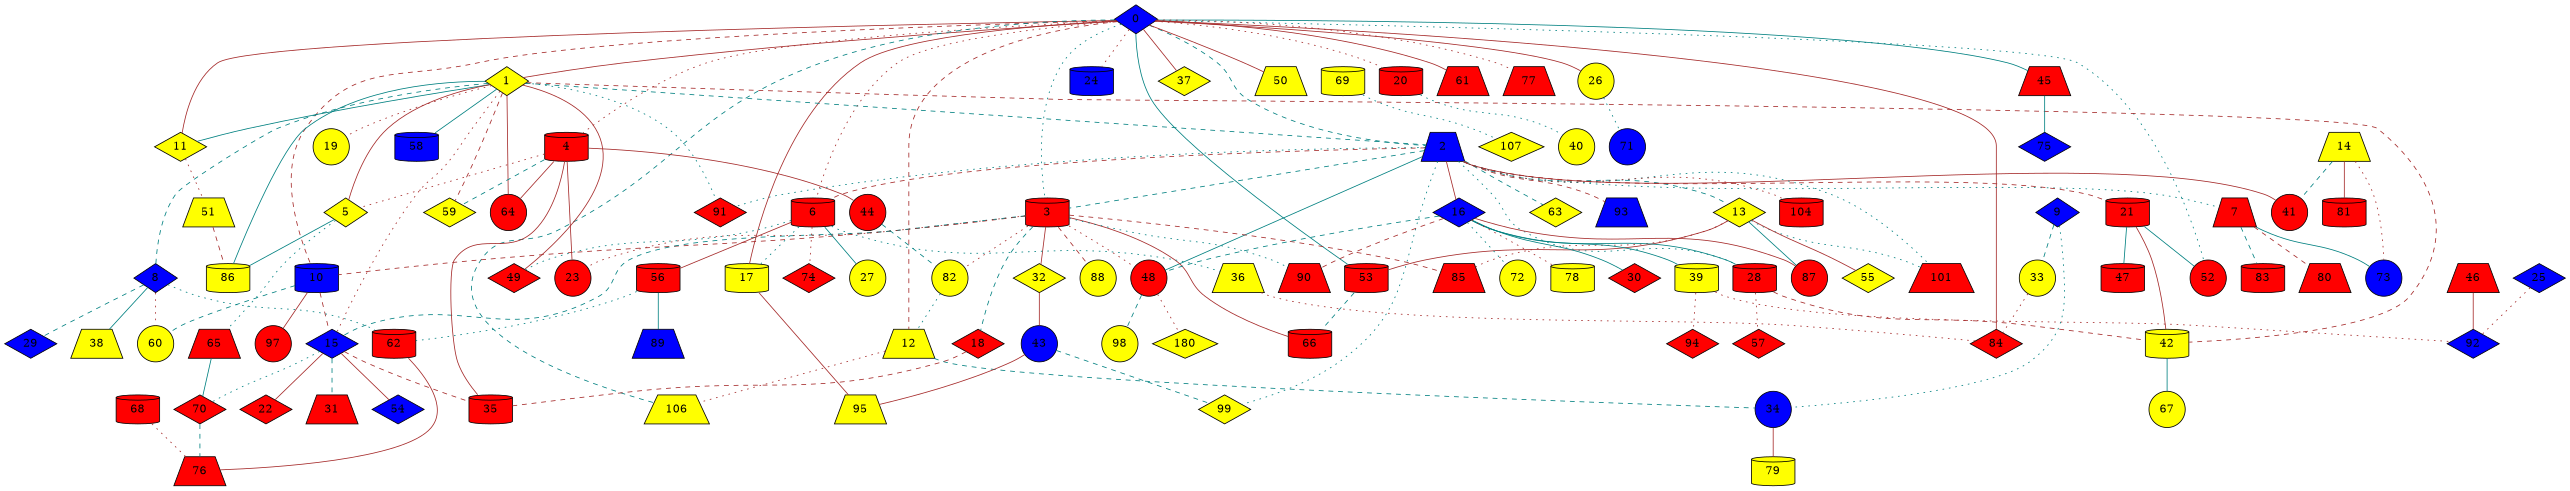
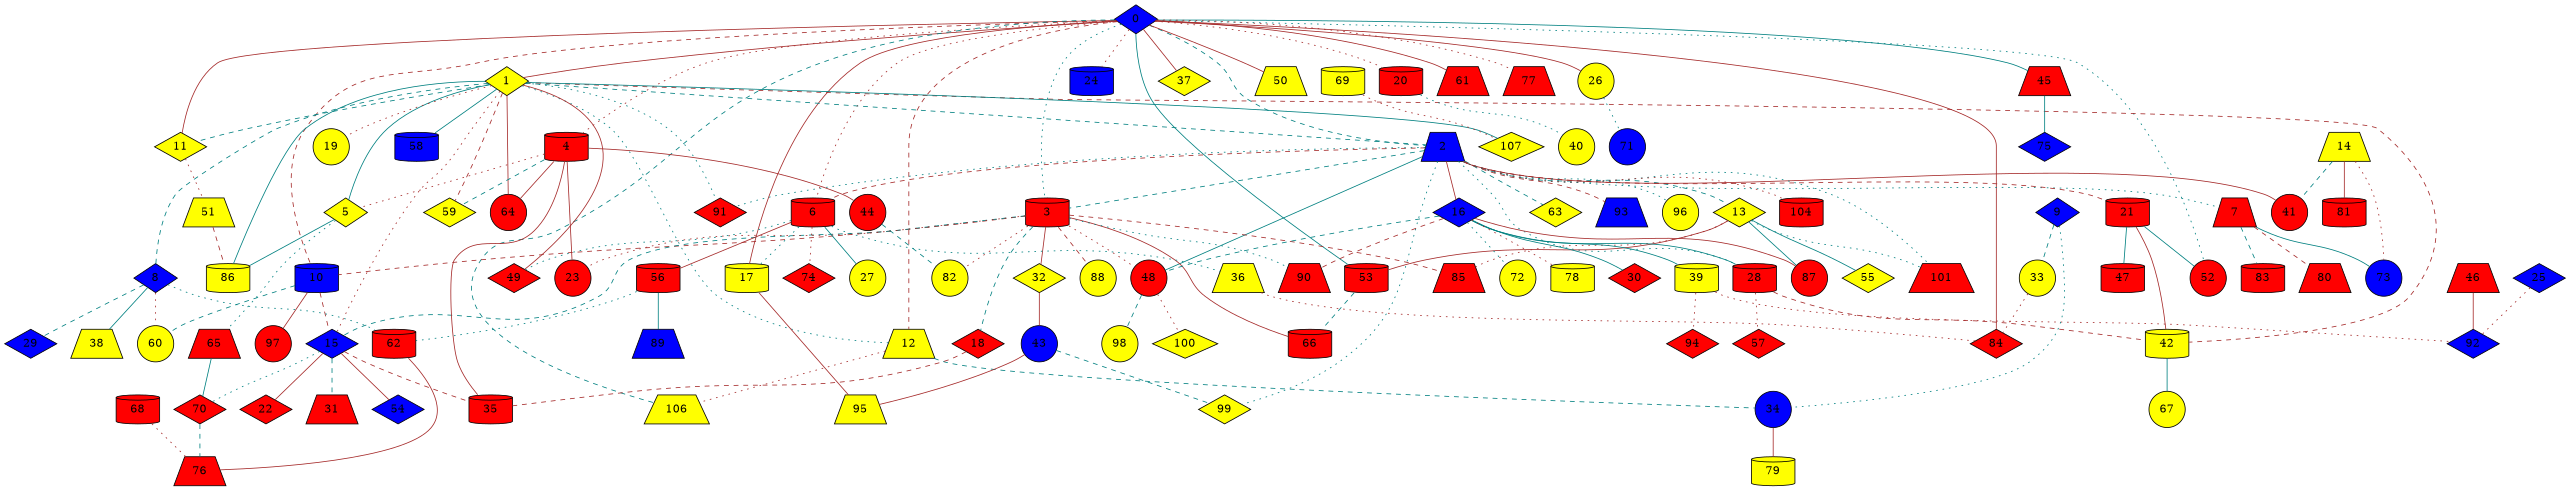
none -> (1184, 106)
(1430, 117) -> (1430, 117)
(400, 119) -> (400, 119)
(277, 122) -> (277, 122)
none -> (1681, 212)
(1806, 246) -> (1806, 246)
(929, 311) -> (688, 259)
(1185, 344) -> (1185, 344)
